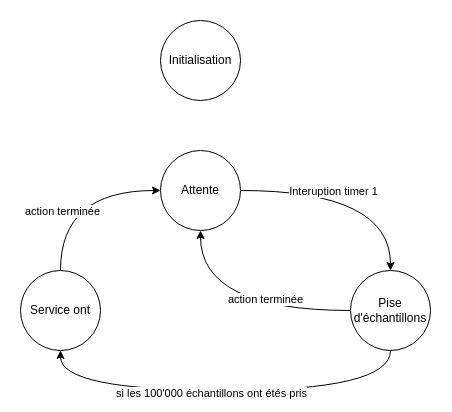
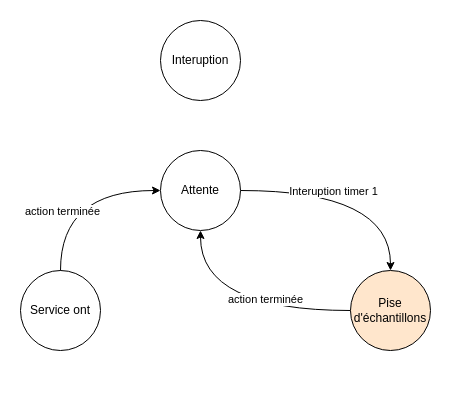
(201, 61) -> (201, 61)
(391, 311) -> (391, 311)
(171, 389) -> none
